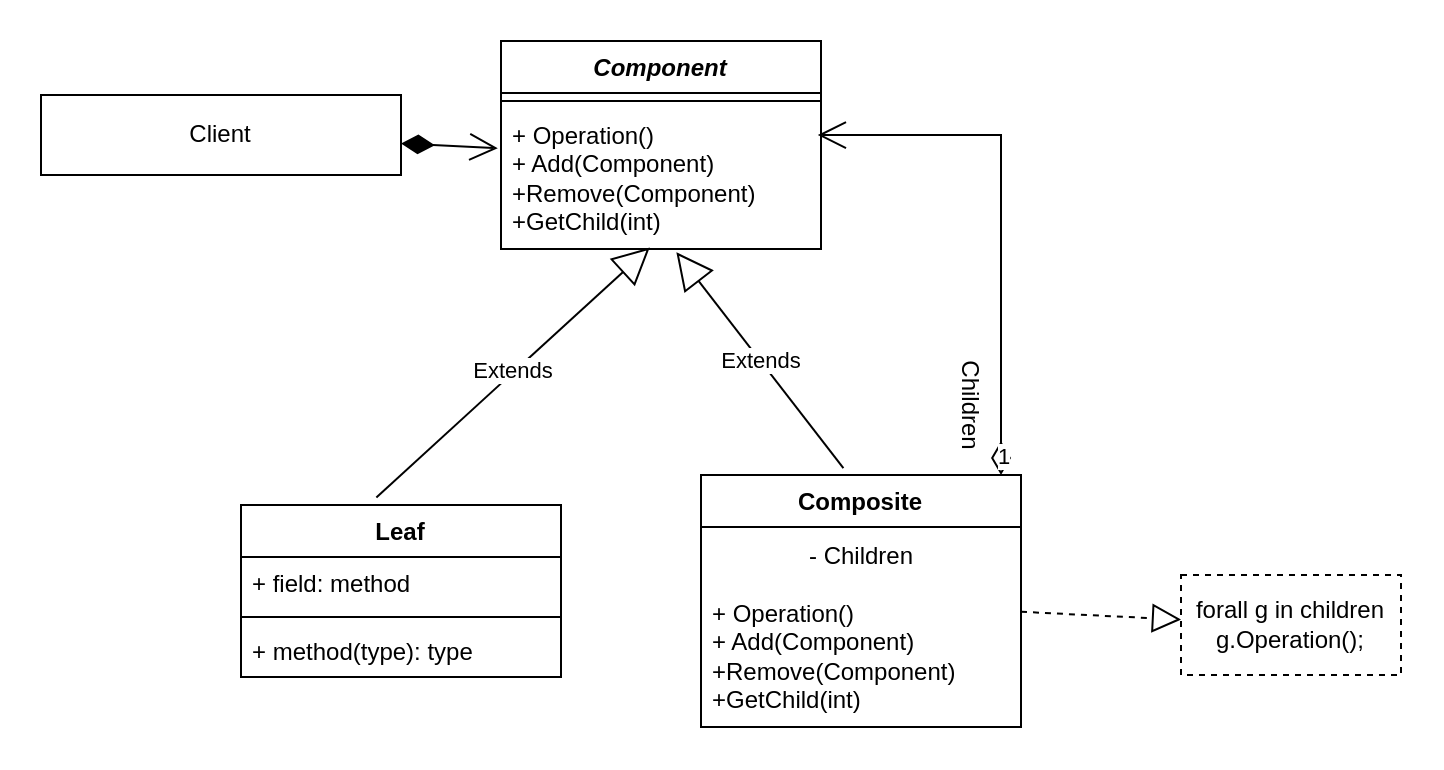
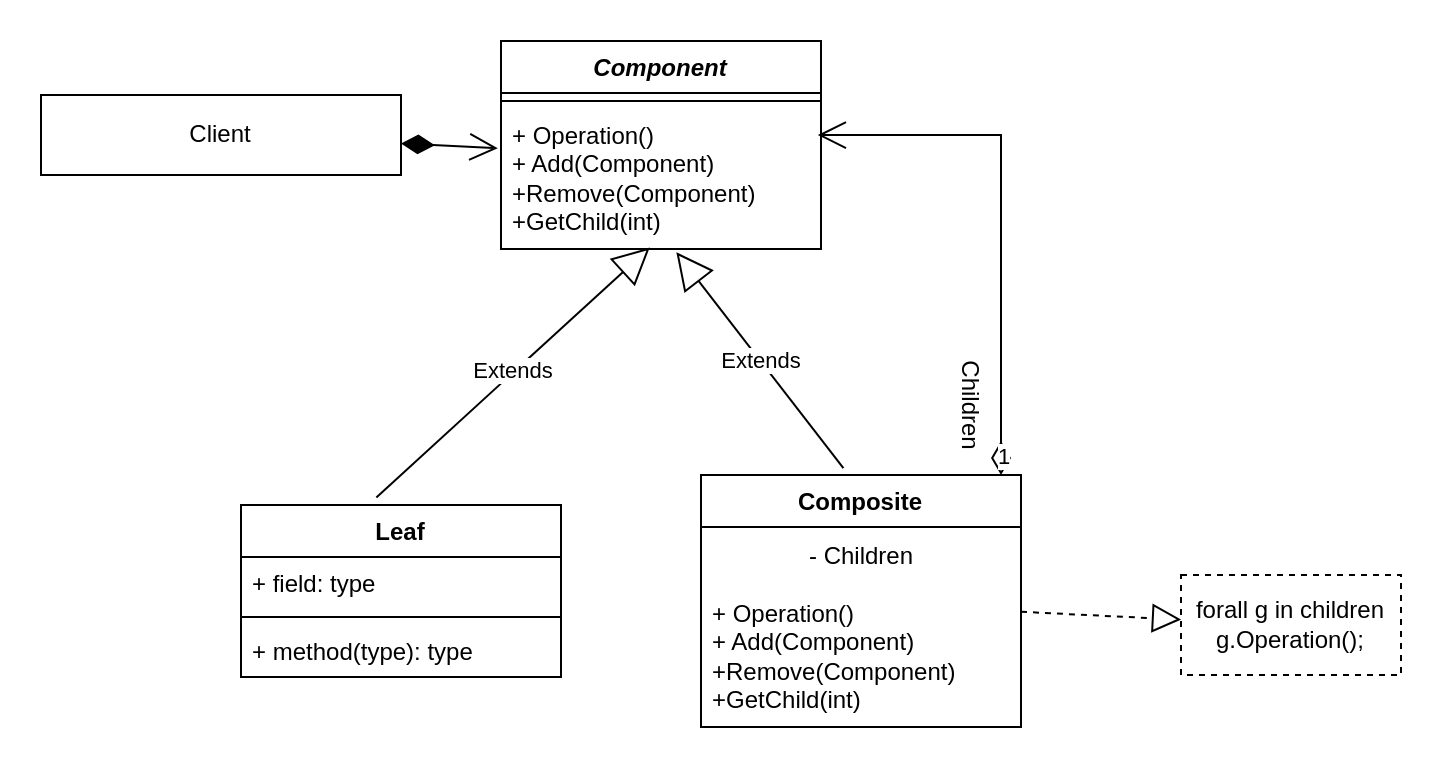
(338, 585) -> (325, 585)
